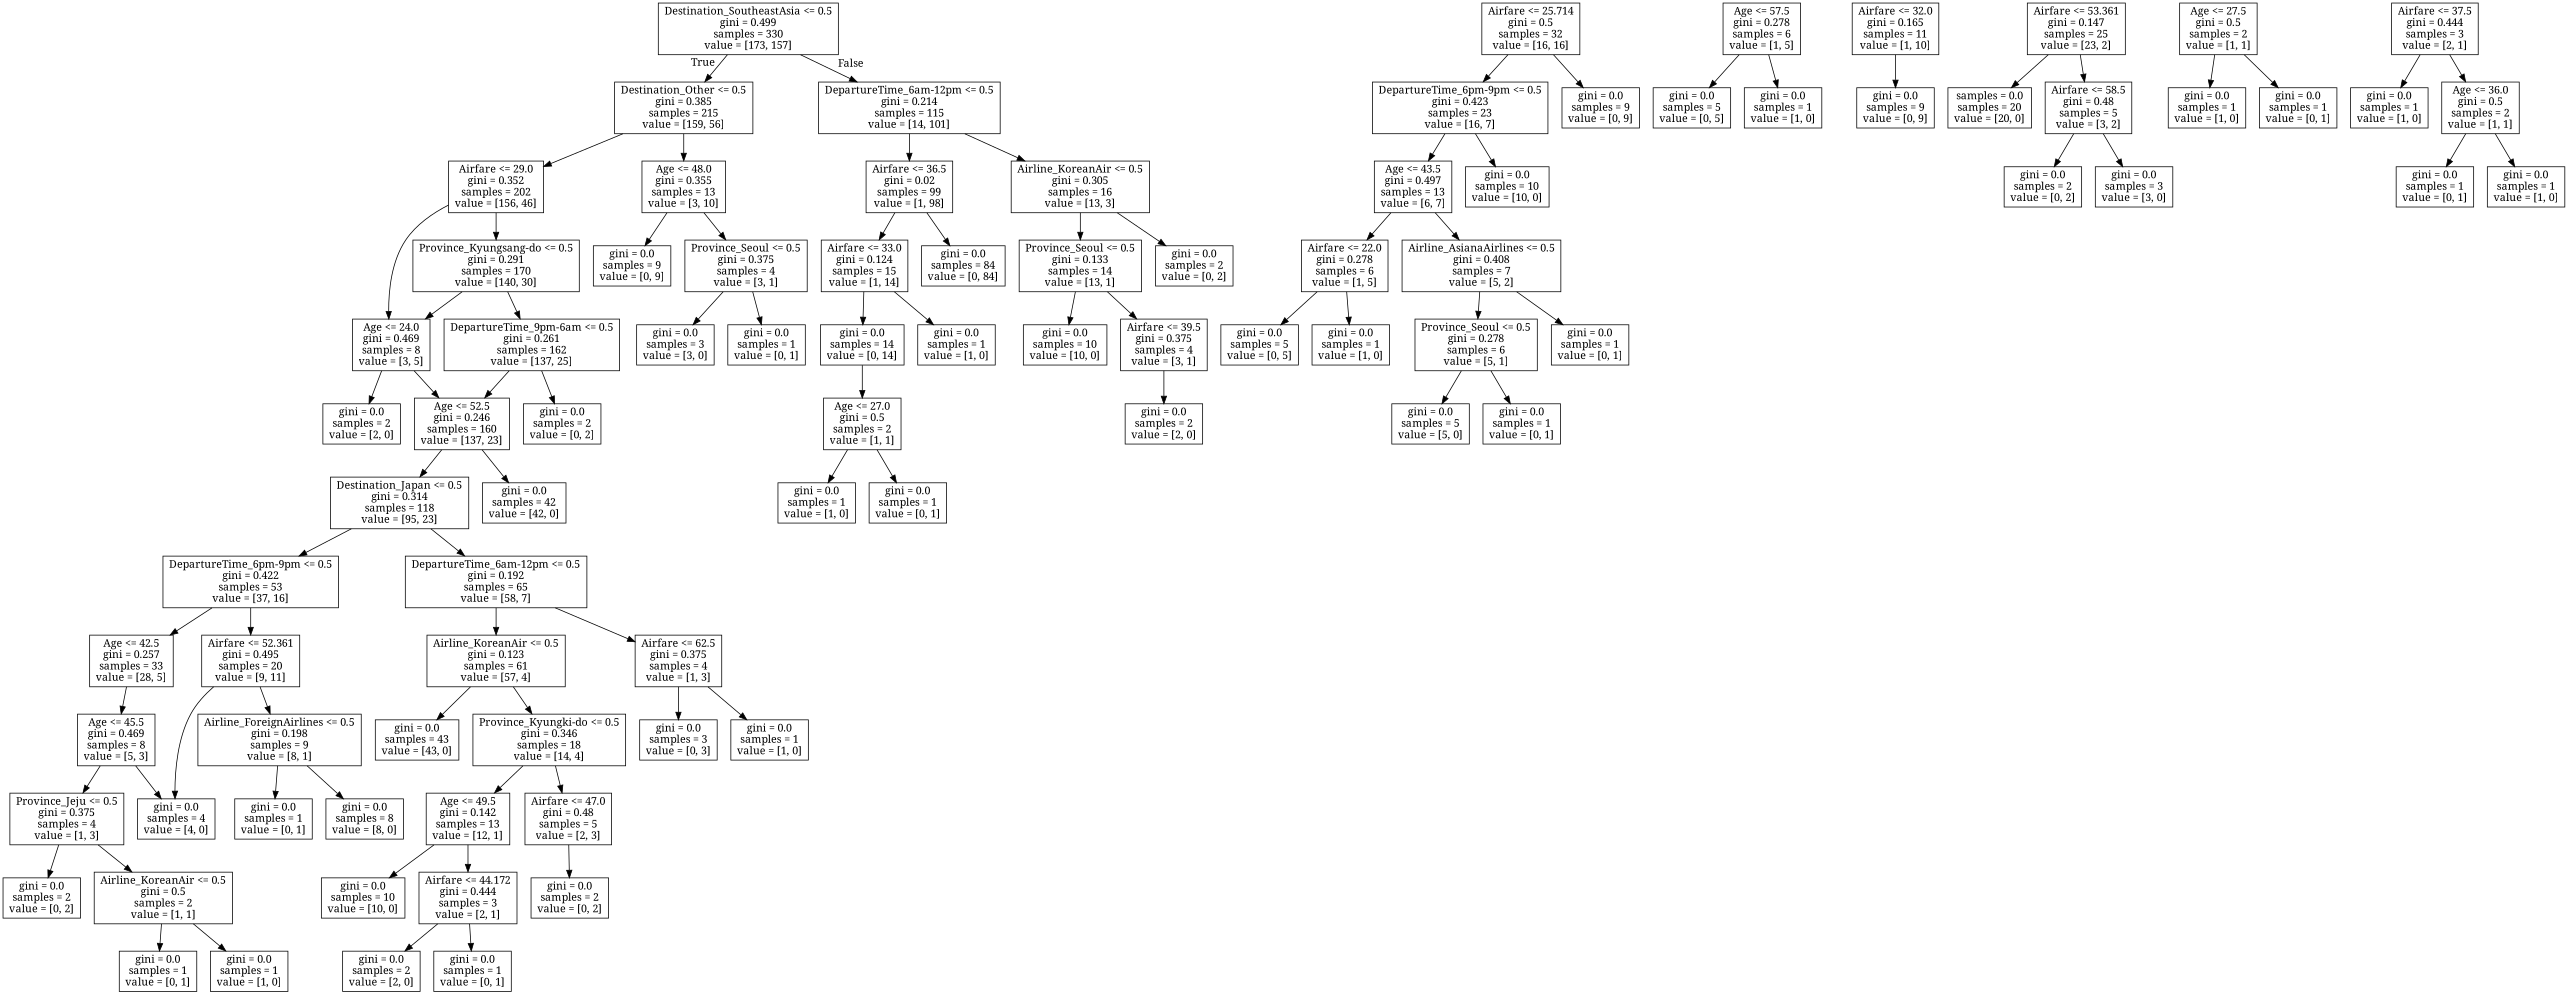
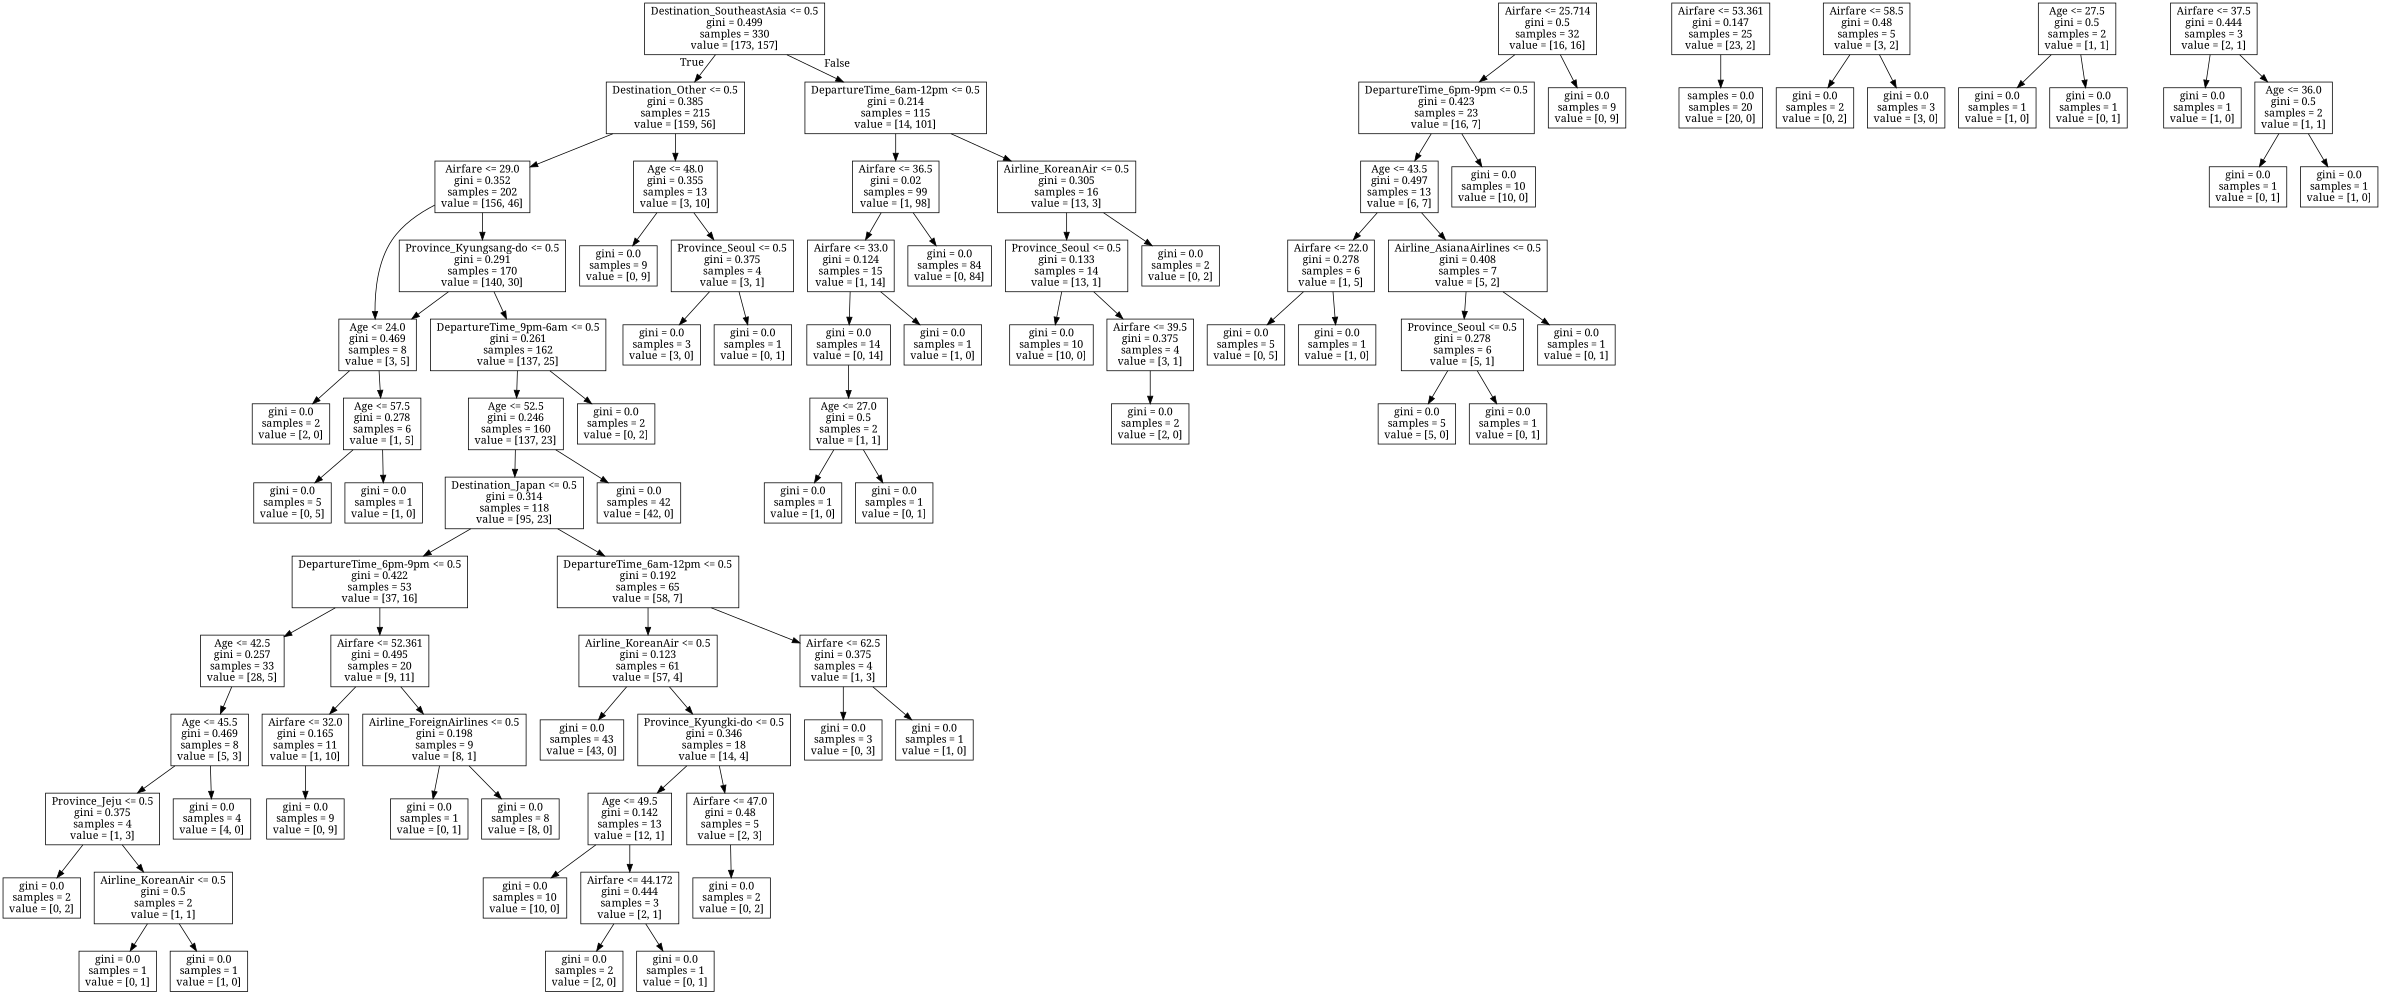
(2082, 65) -> none
(424, 381) -> (380, 380)
(183, 734) -> (345, 698)
